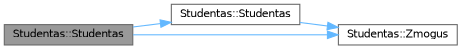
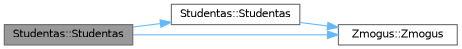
(398, 35) -> (398, 35)
